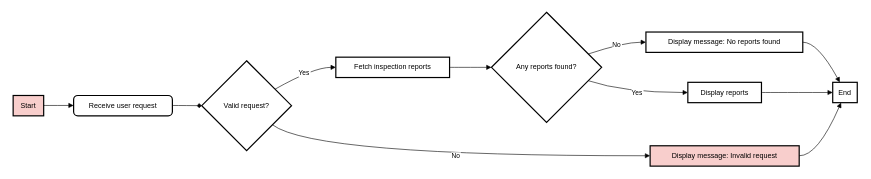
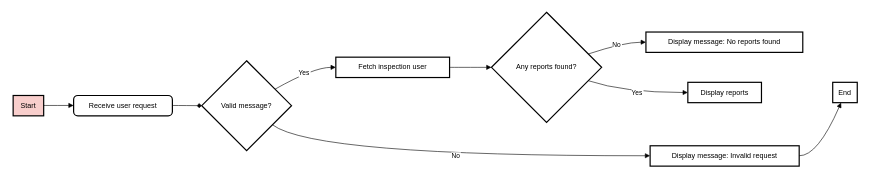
(831, 65) -> none
(393, 68) -> (393, 68)
(796, 93) -> none
(246, 106) -> (246, 106)
(725, 156) -> (725, 156)
